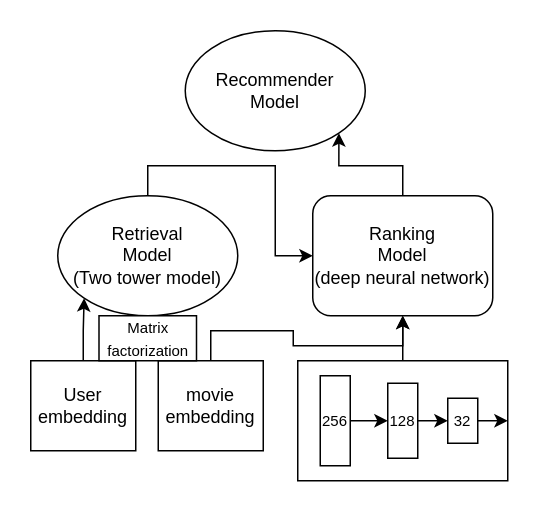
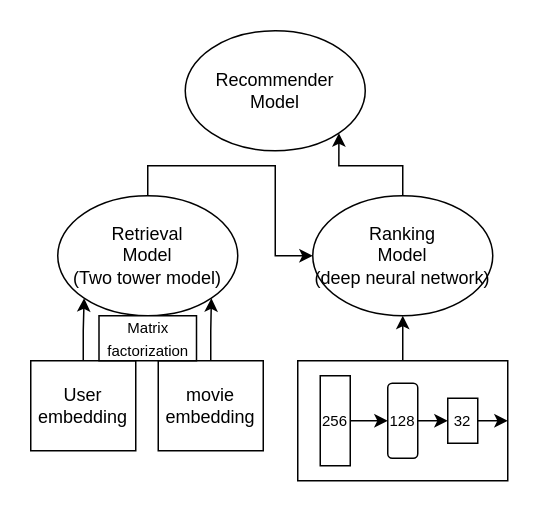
(403, 256) -> (403, 256)
(296, 346) -> (211, 321)
(403, 421) -> (403, 421)
